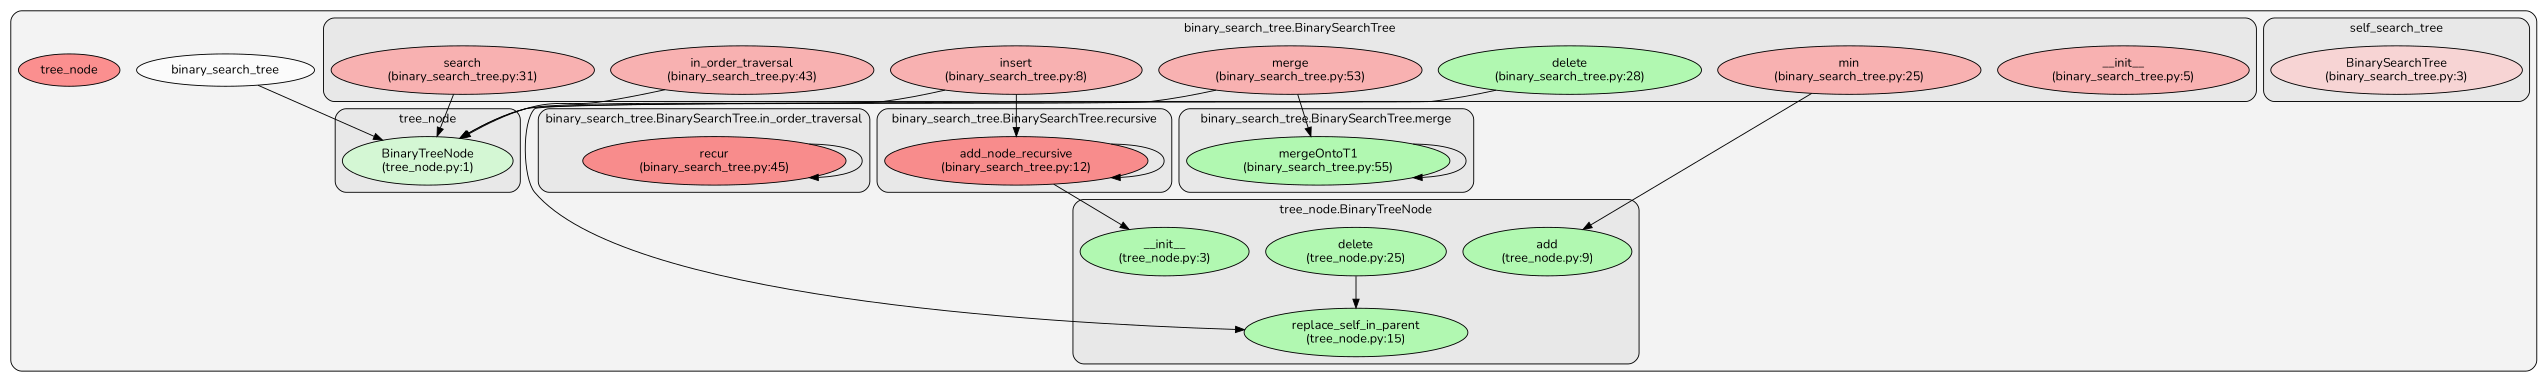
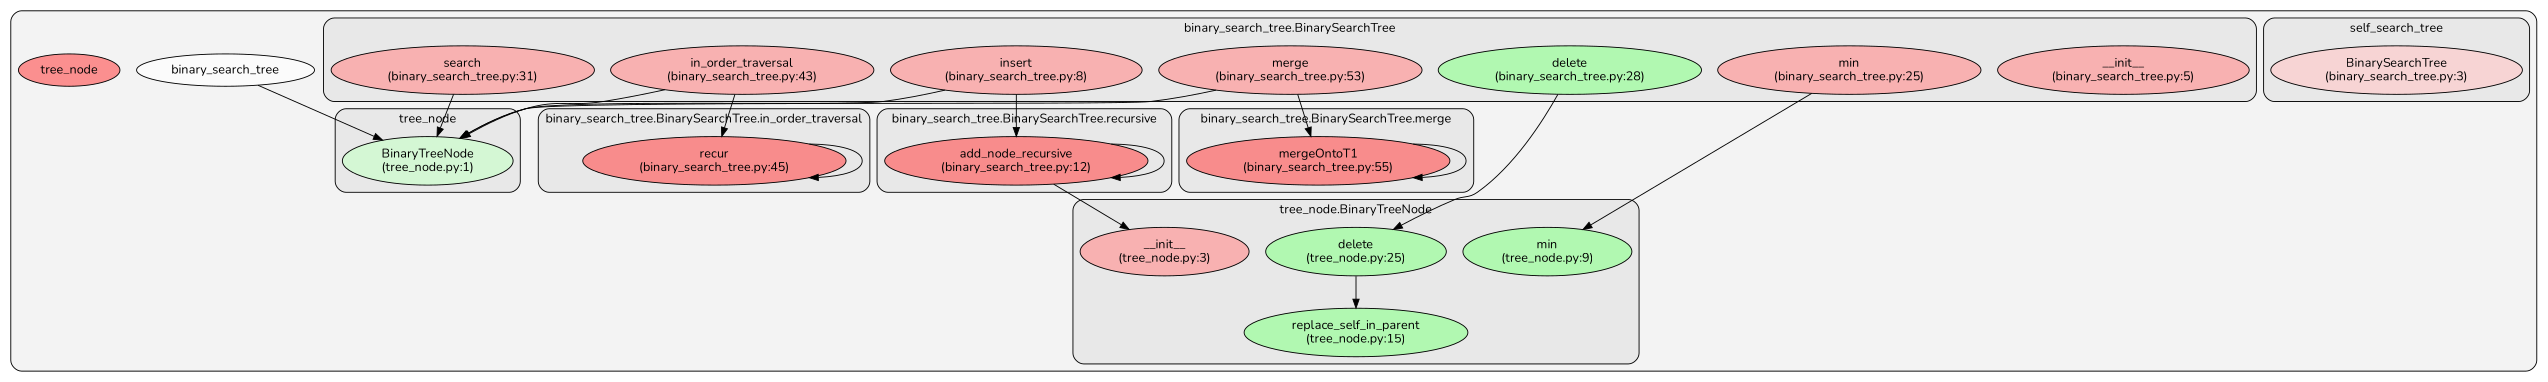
none -> (729, 114)
(529, 120) -> (1495, 178)
(1318, 161) -> (1318, 161)
(1165, 252) -> (1165, 252)
(1547, 252) -> (1547, 252)
